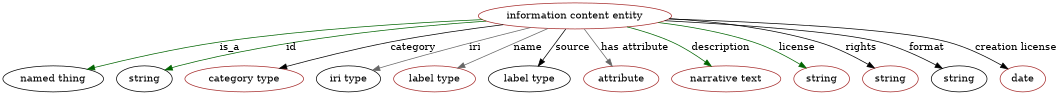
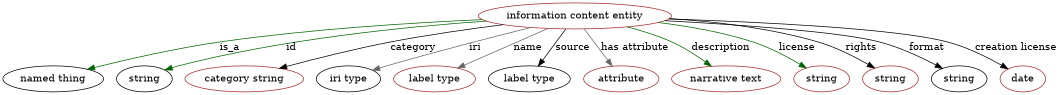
(244, 79) -> (244, 79)
